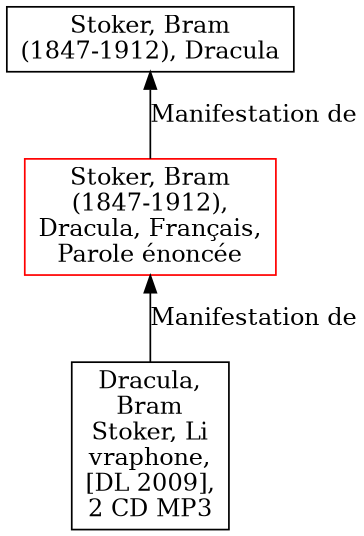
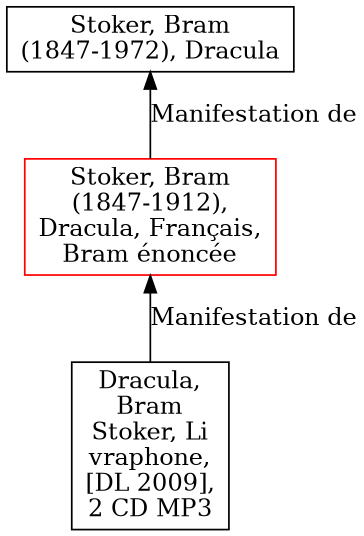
(150, 39) -> (150, 39)
(150, 217) -> (150, 217)
